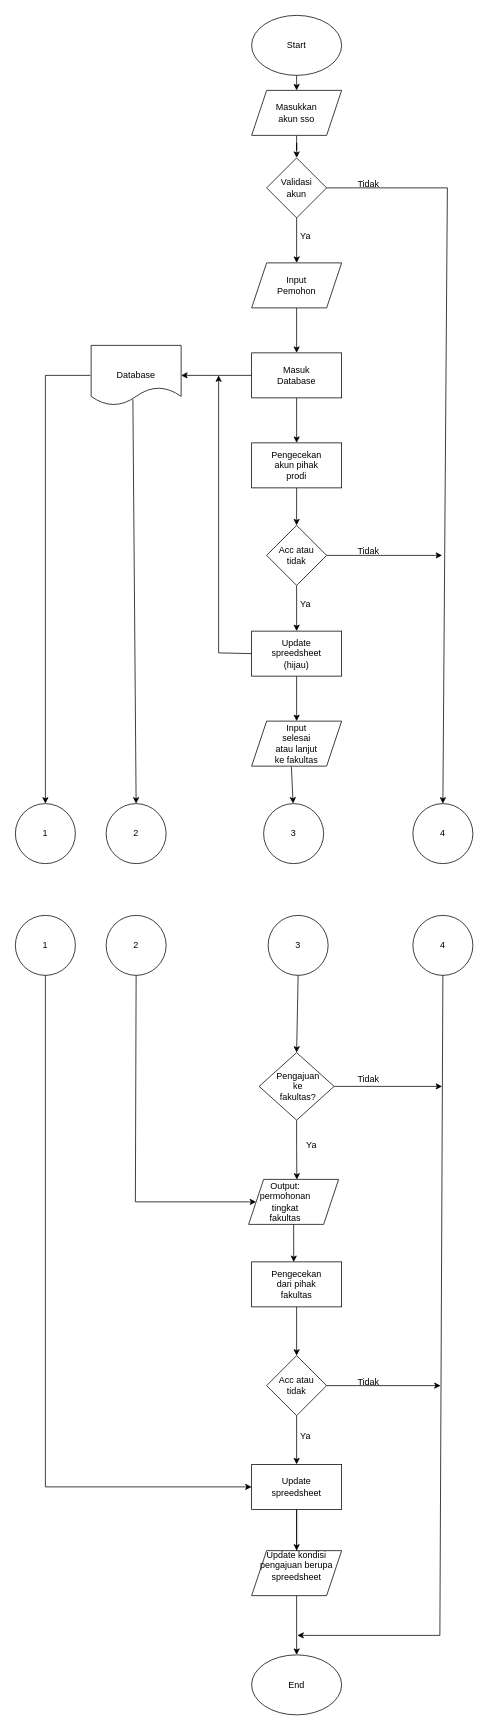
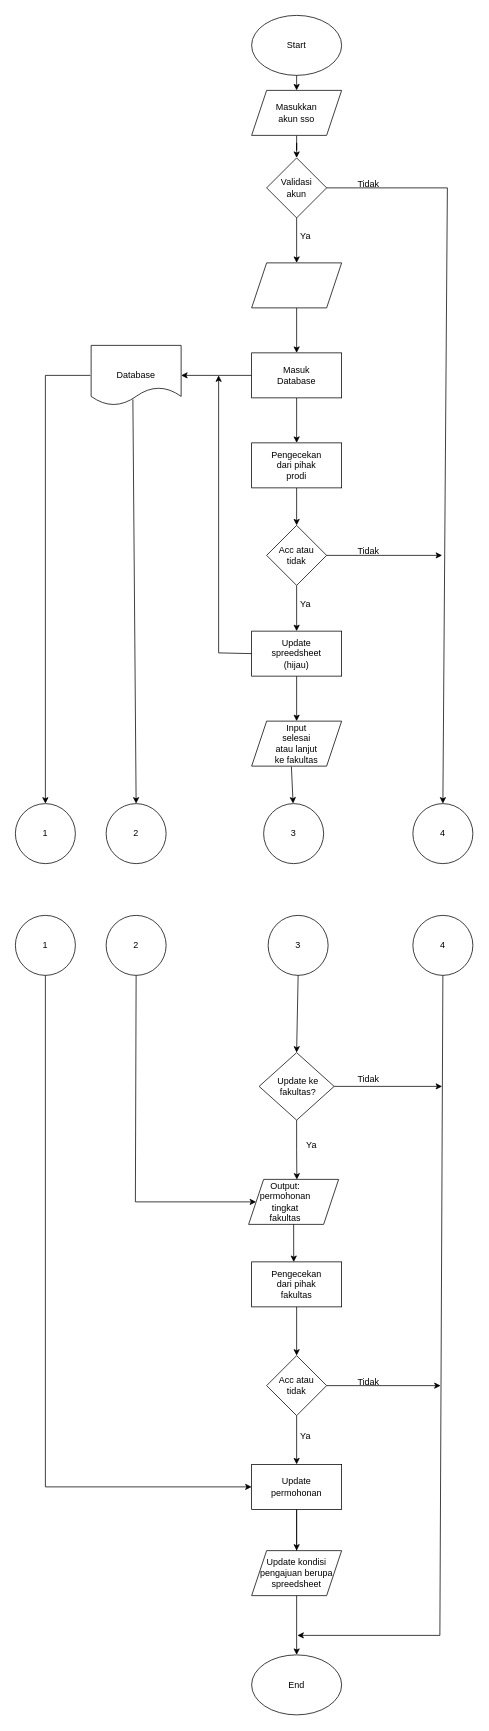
(297, 285) -> none
(297, 465) -> (297, 465)
(298, 1086) -> (298, 1086)
(297, 1487) -> (297, 1487)
(297, 1566) -> (297, 1573)
